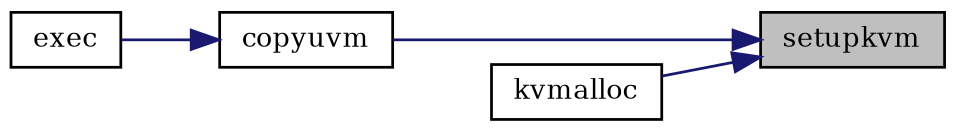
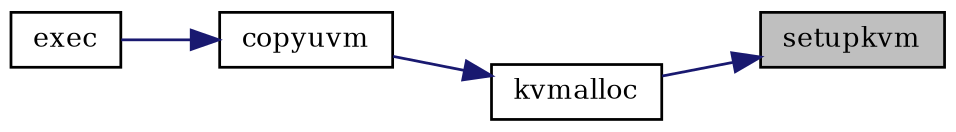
(563, 40) -> (429, 63)
